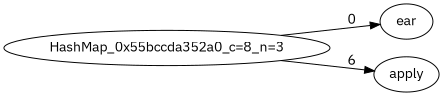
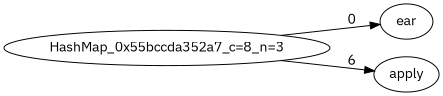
(167, 48) -> (167, 48)
